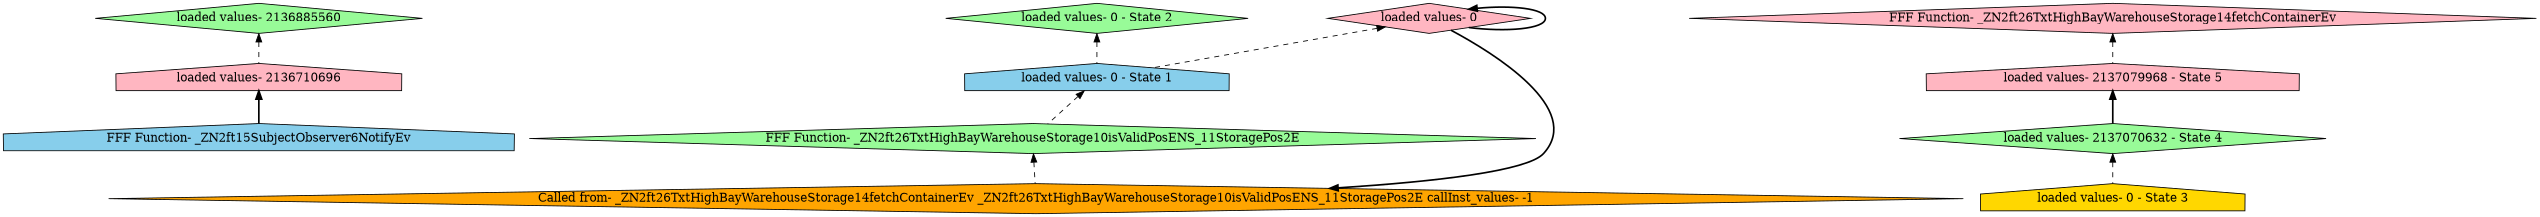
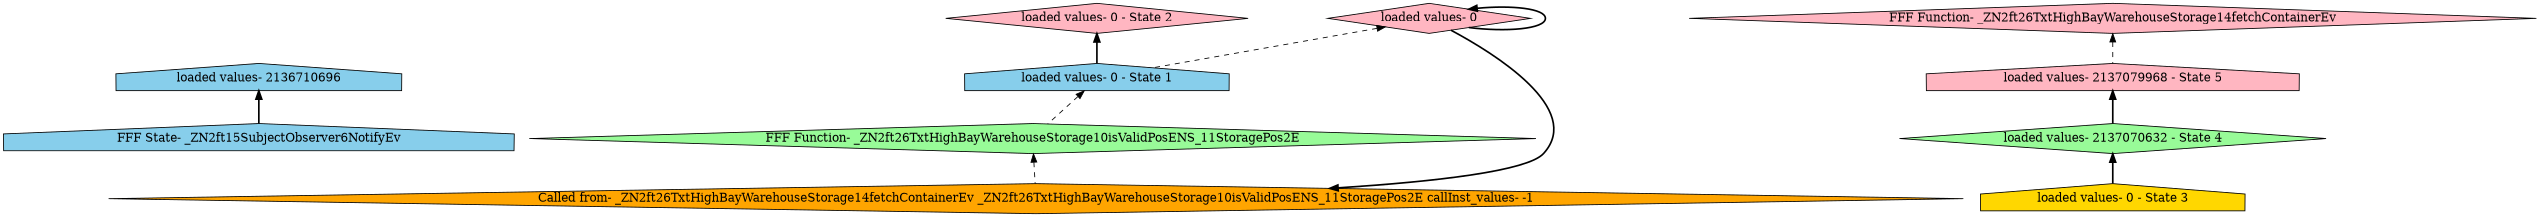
(259, 18) -> none
(1097, 18) -> (1097, 18)
(1097, 53) -> (1097, 53)
(259, 78) -> (259, 78)
(259, 139) -> (259, 139)
(2113, 173) -> (2113, 173)
